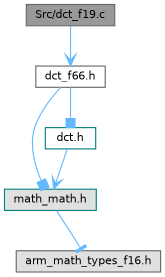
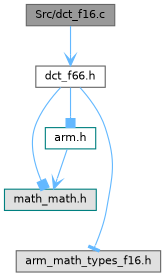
(71, 15) -> (71, 15)
(71, 138) -> (71, 138)
(68, 228) -> (112, 163)
